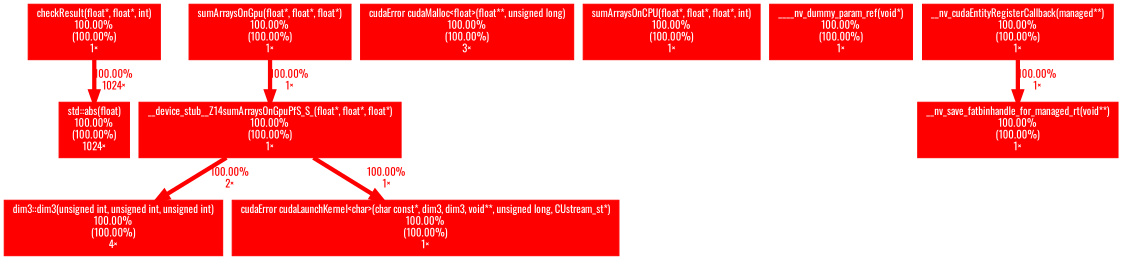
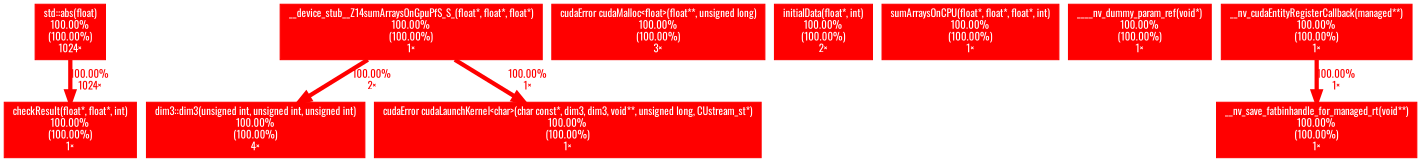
(270, 32) -> none
none -> (823, 32)
(94, 76) -> (70, 76)
